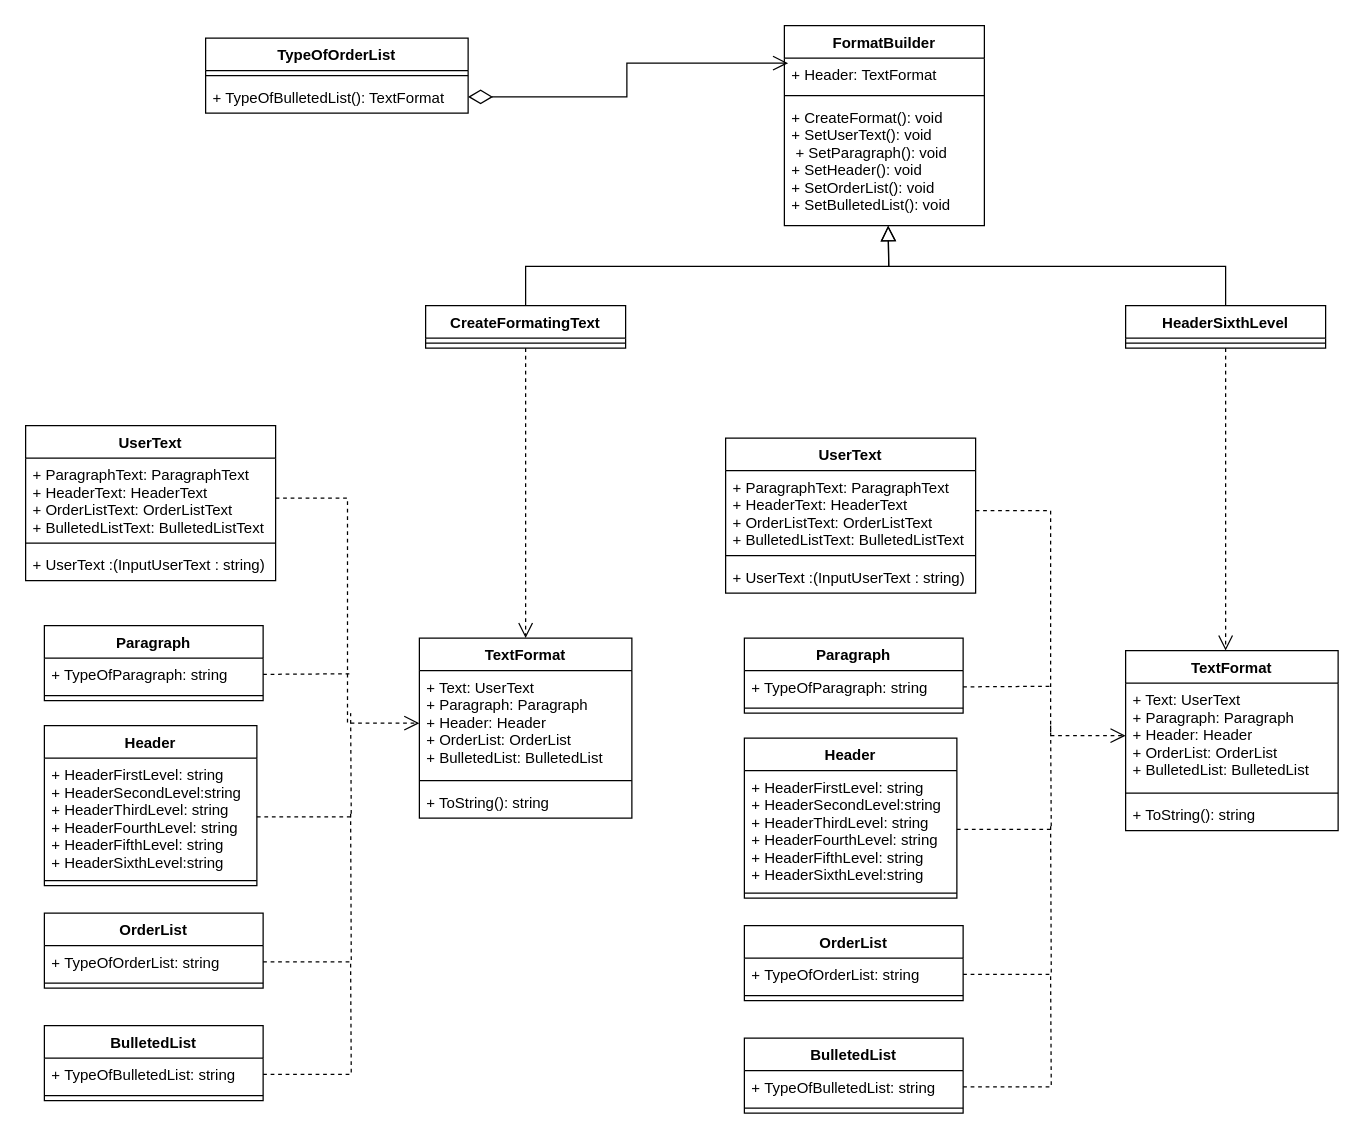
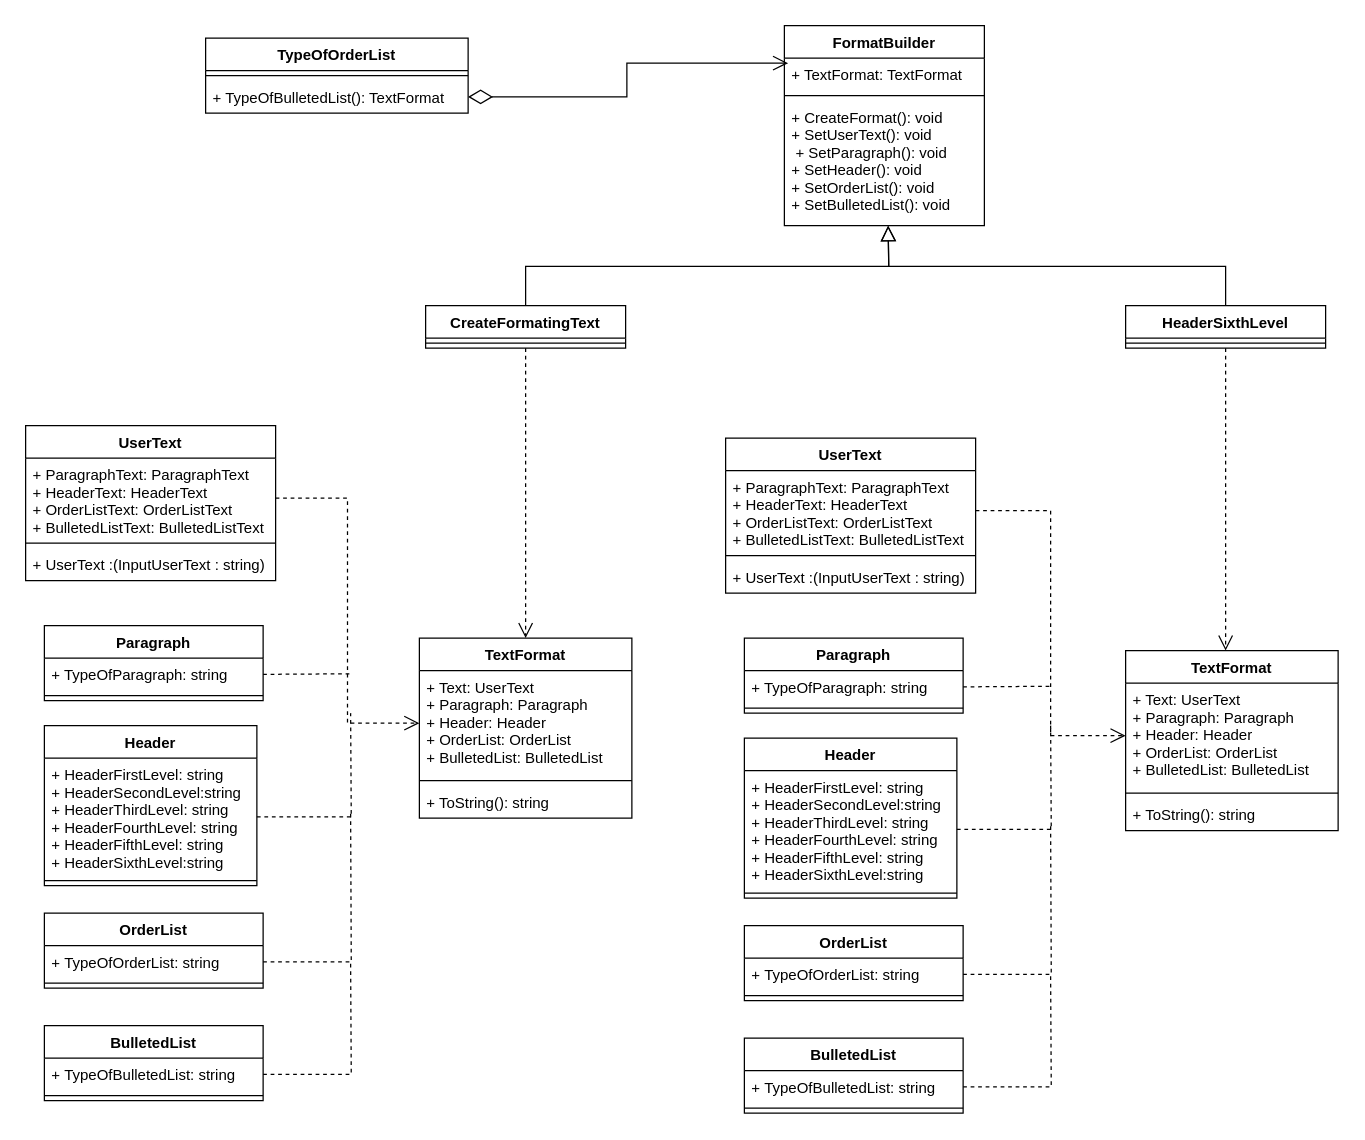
(869, 75) -> (886, 75)
